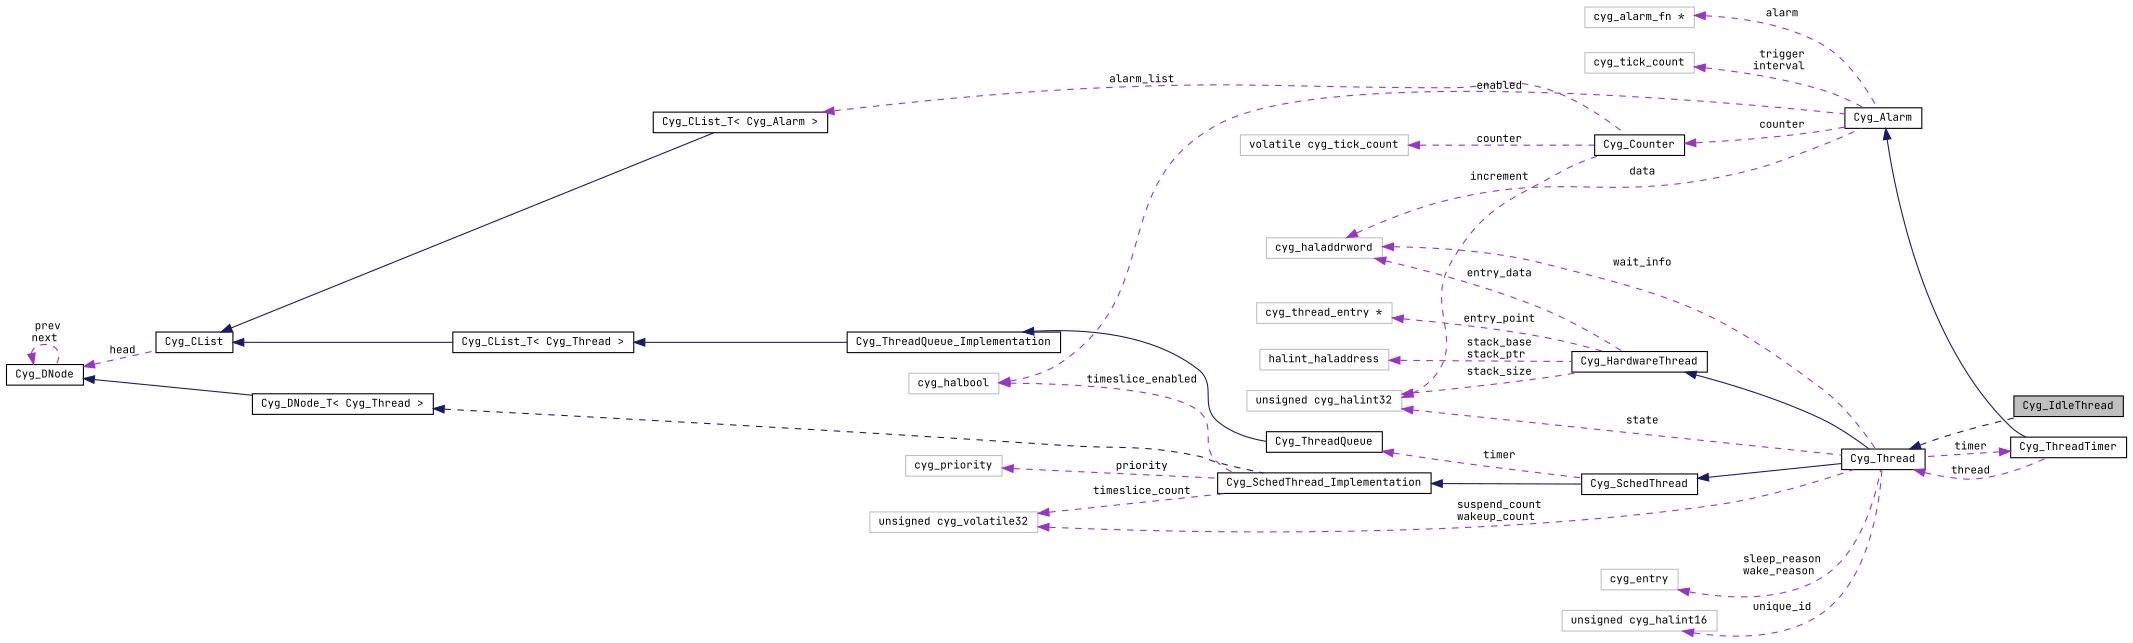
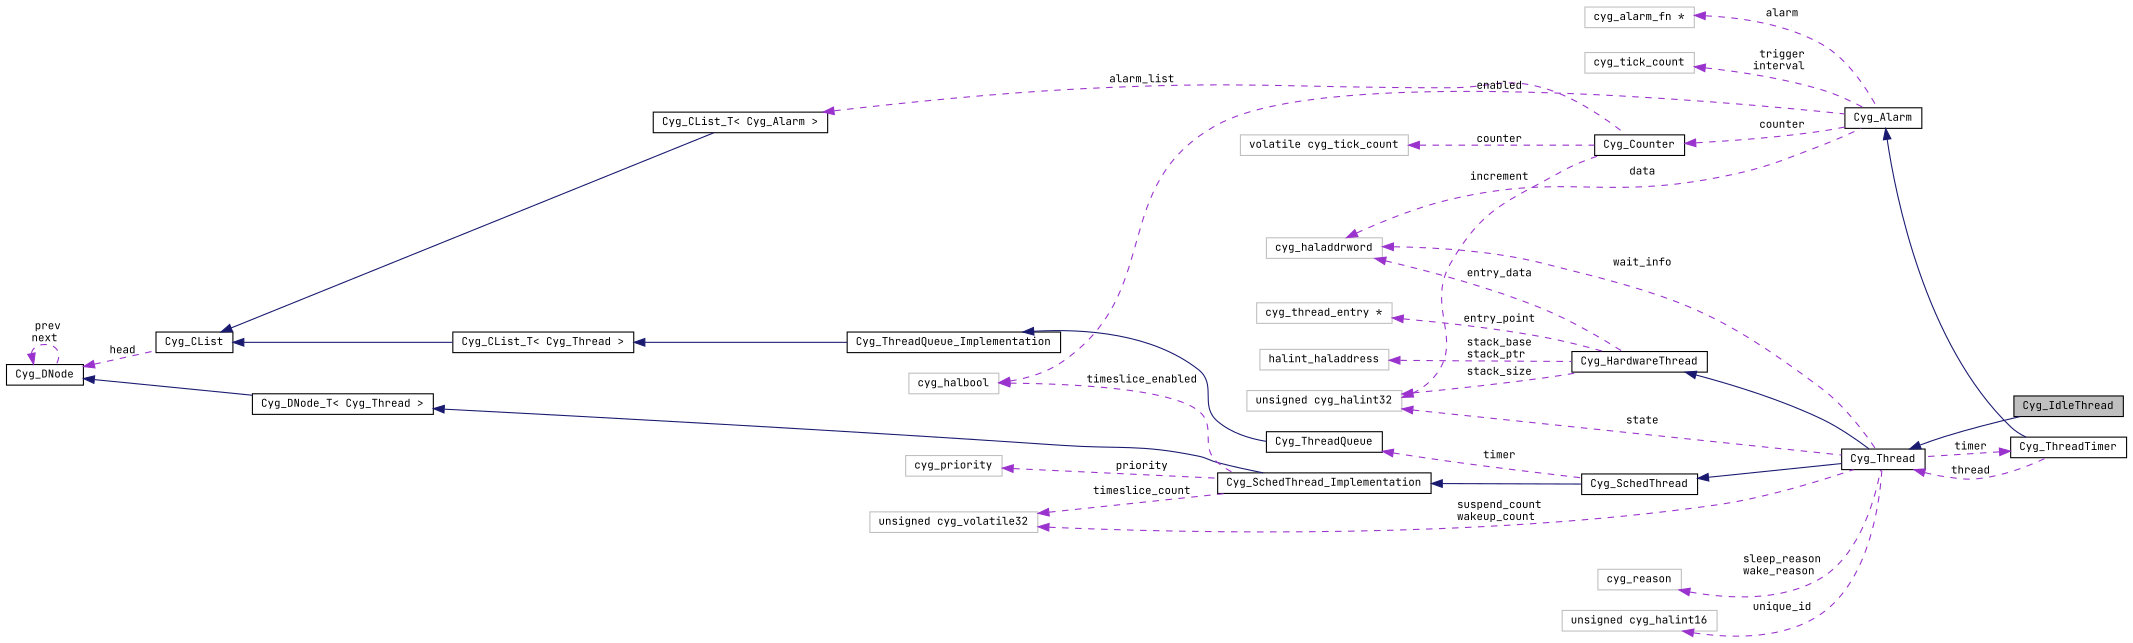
(1970, 429) -> (1970, 429)
(855, 432) -> (855, 432)
(1640, 580) -> (1640, 580)
